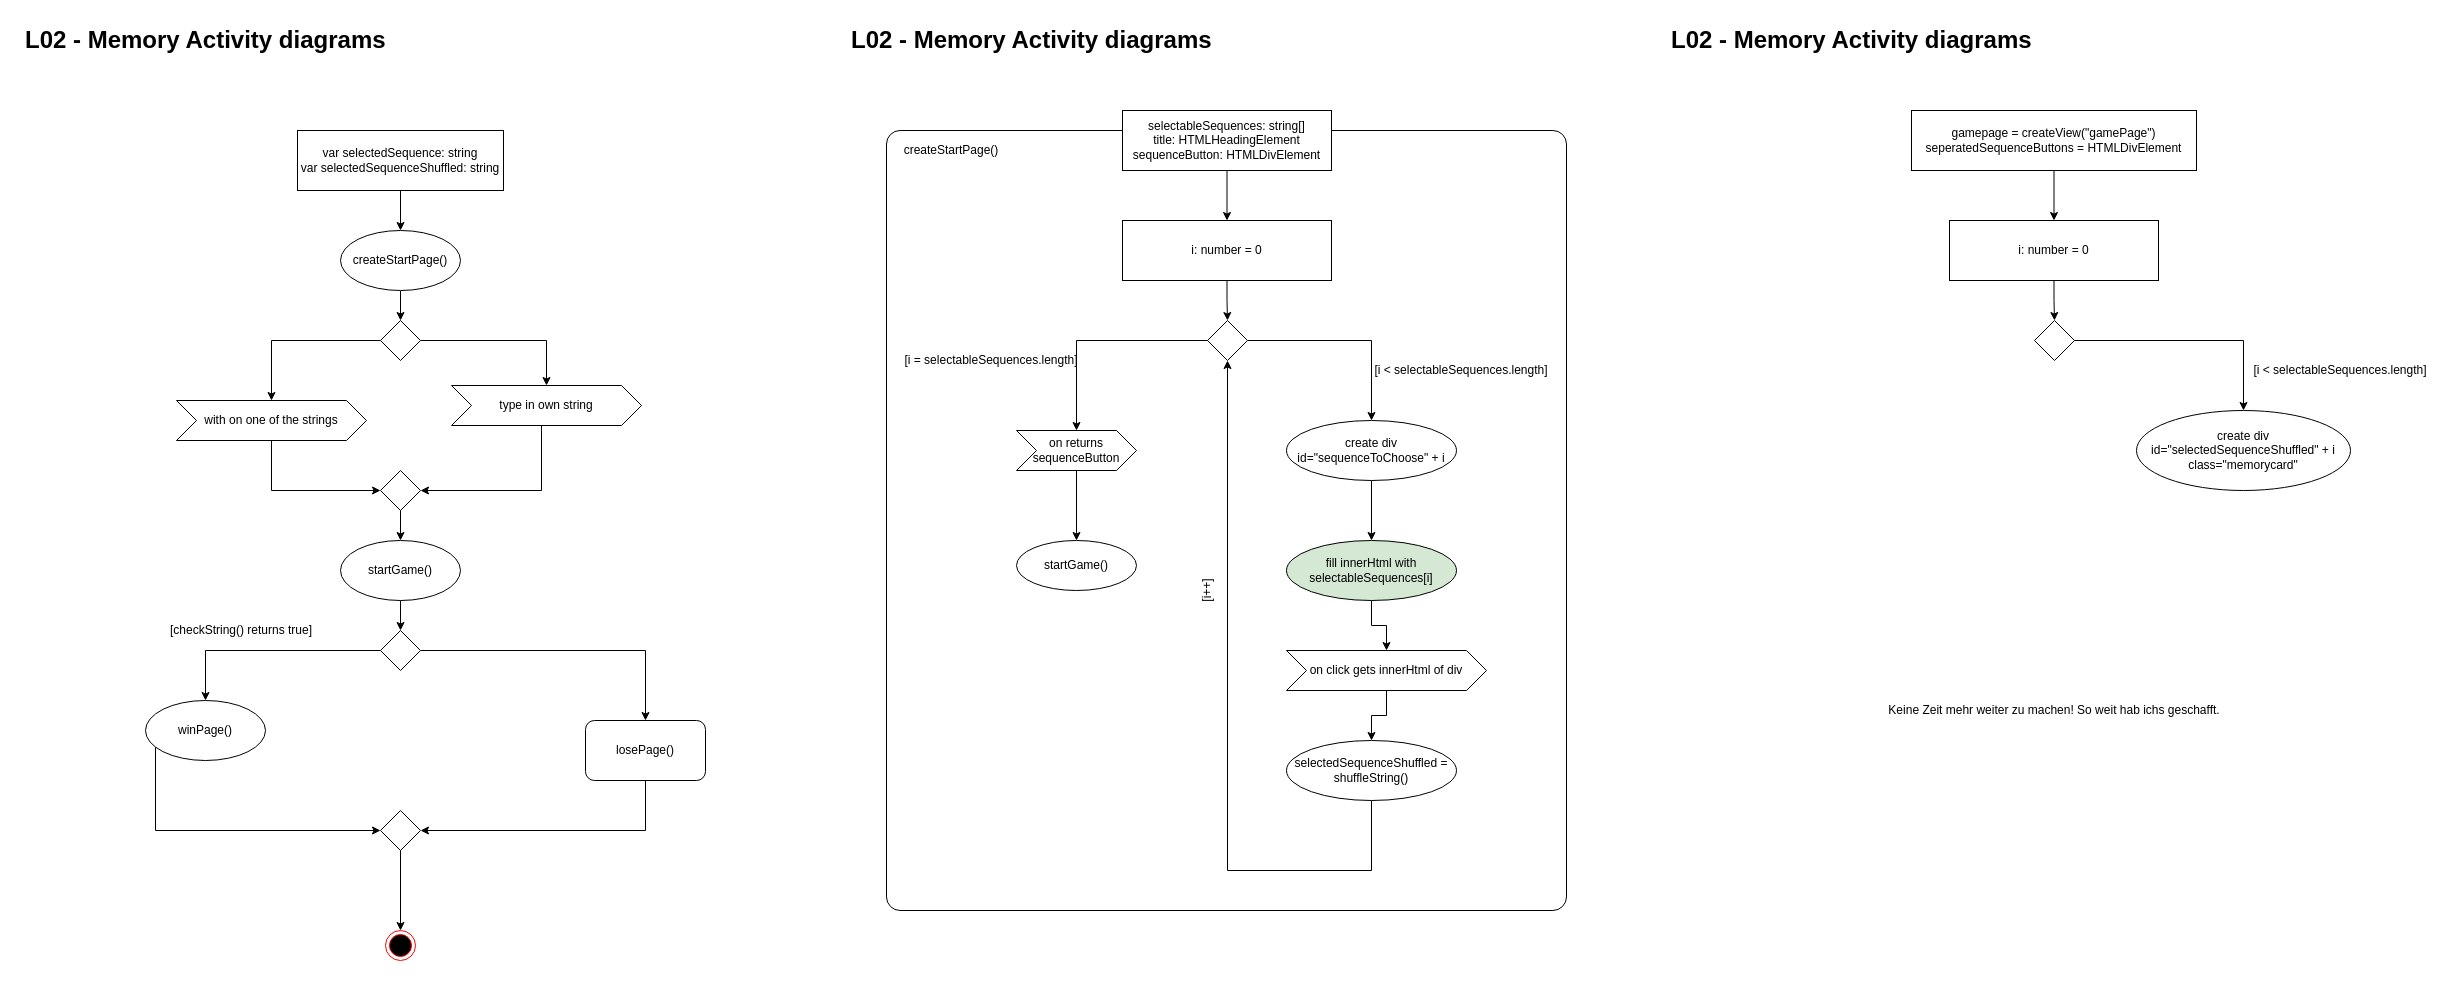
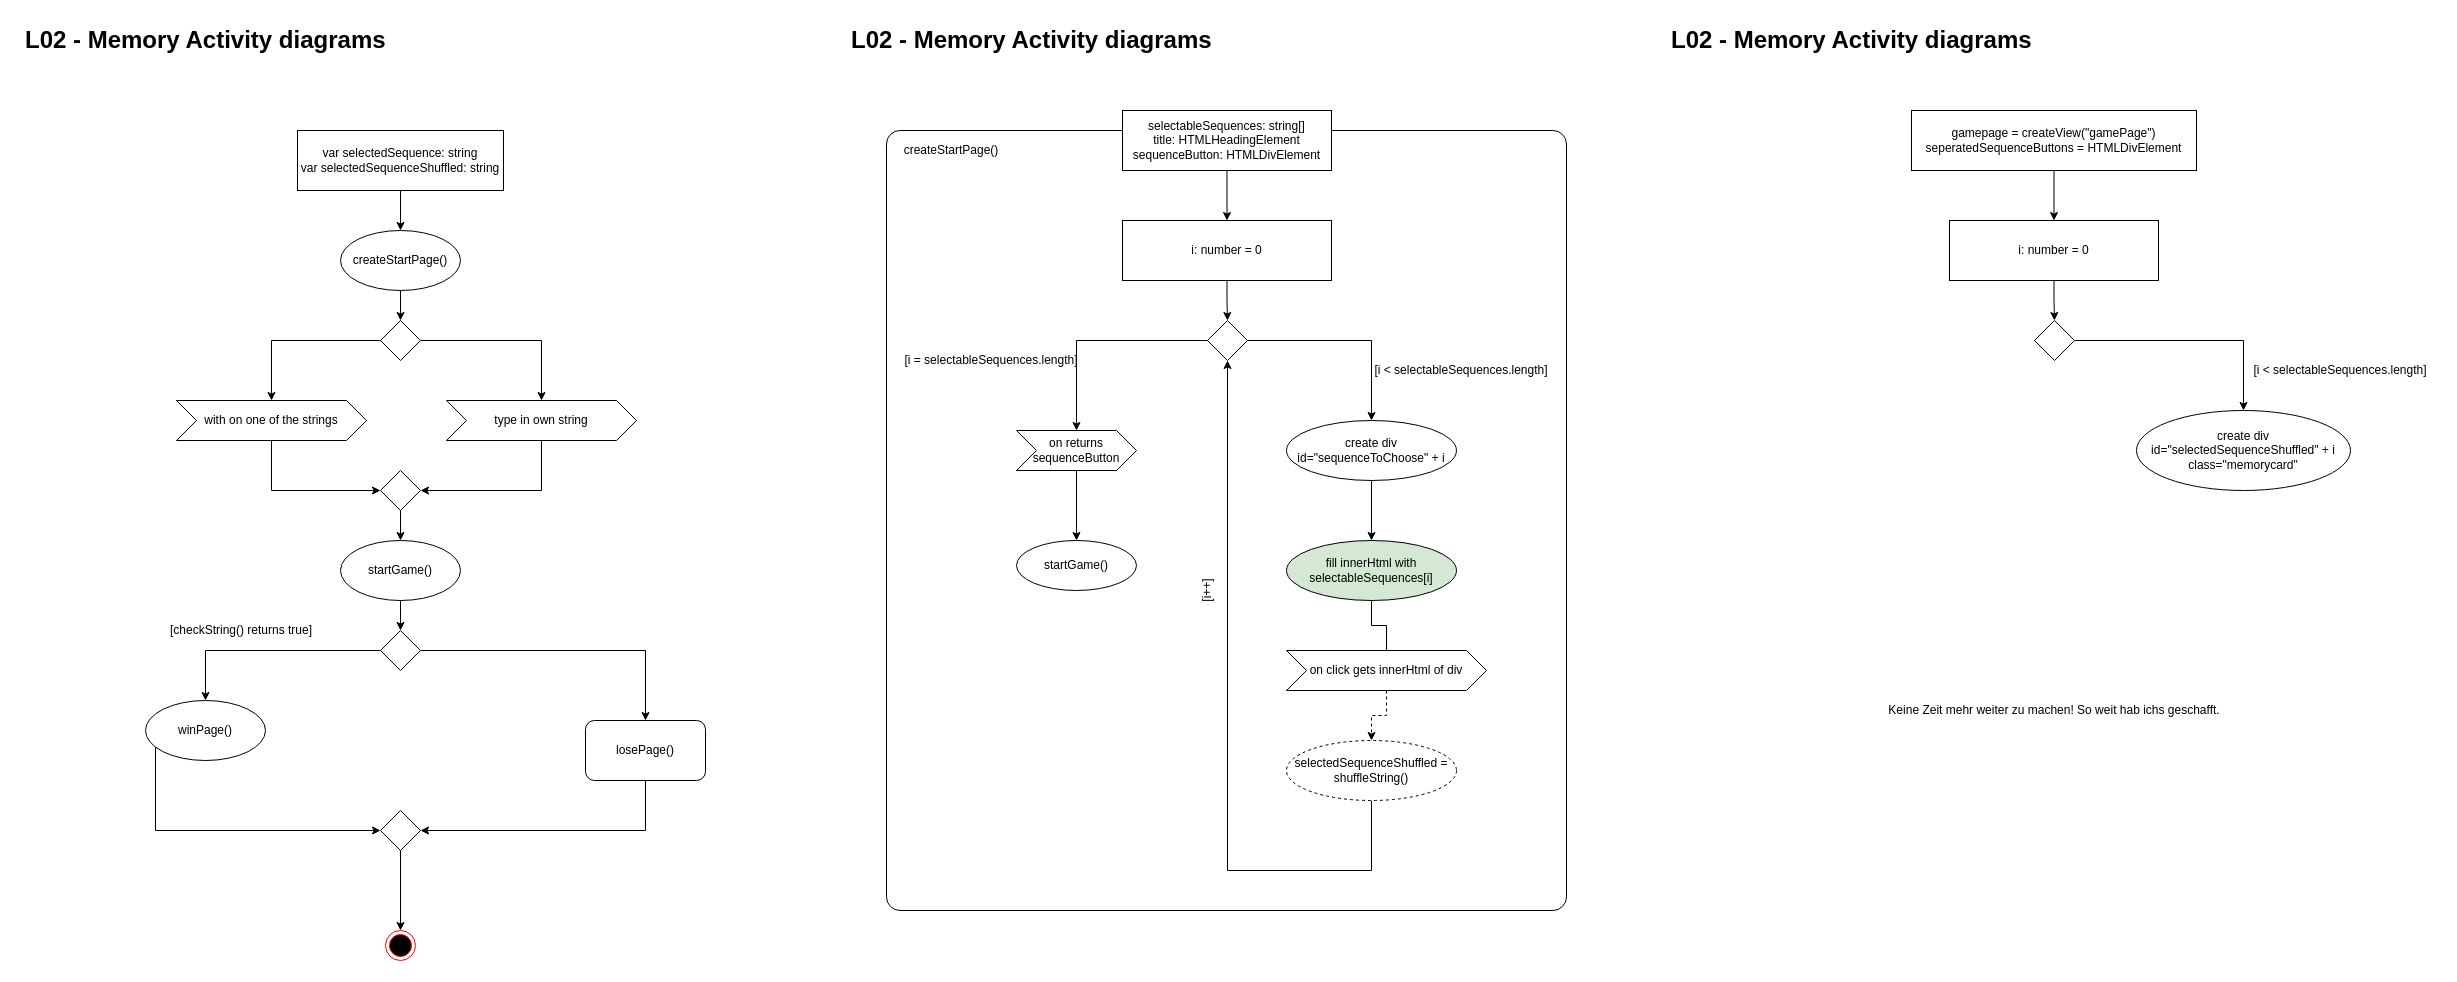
(547, 406) -> (542, 421)
(1387, 642) -> (1387, 645)
(1383, 716) -> (1383, 716)
(1372, 771) -> (1372, 771)
